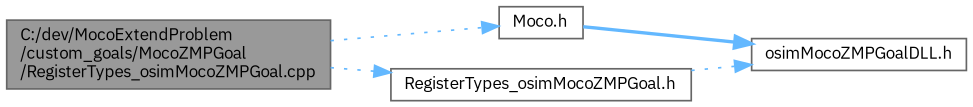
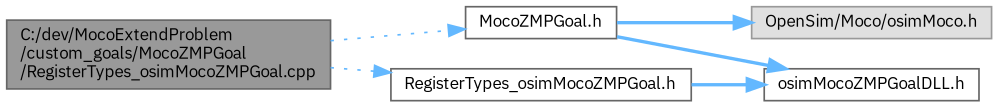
(541, 23) -> (541, 23)
none -> (872, 23)
(713, 68) -> (719, 85)
